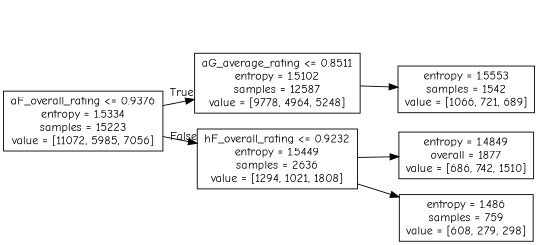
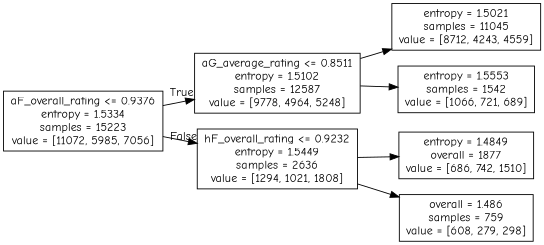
none -> (466, 27)
(466, 218) -> (466, 218)
